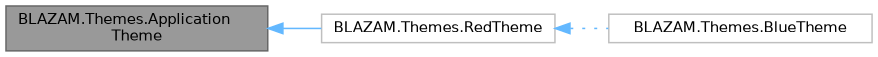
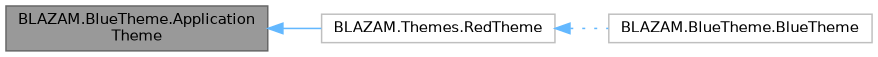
(137, 28) -> (137, 28)
(740, 28) -> (740, 28)
